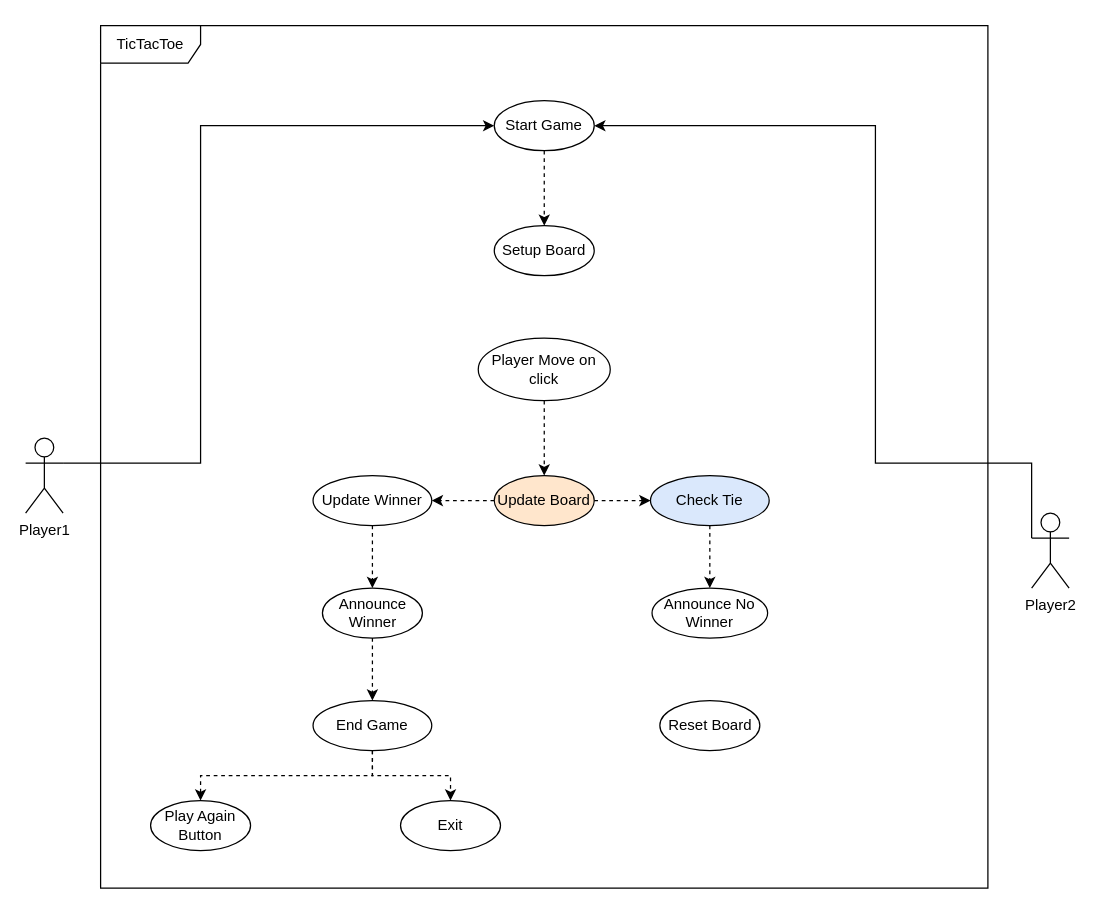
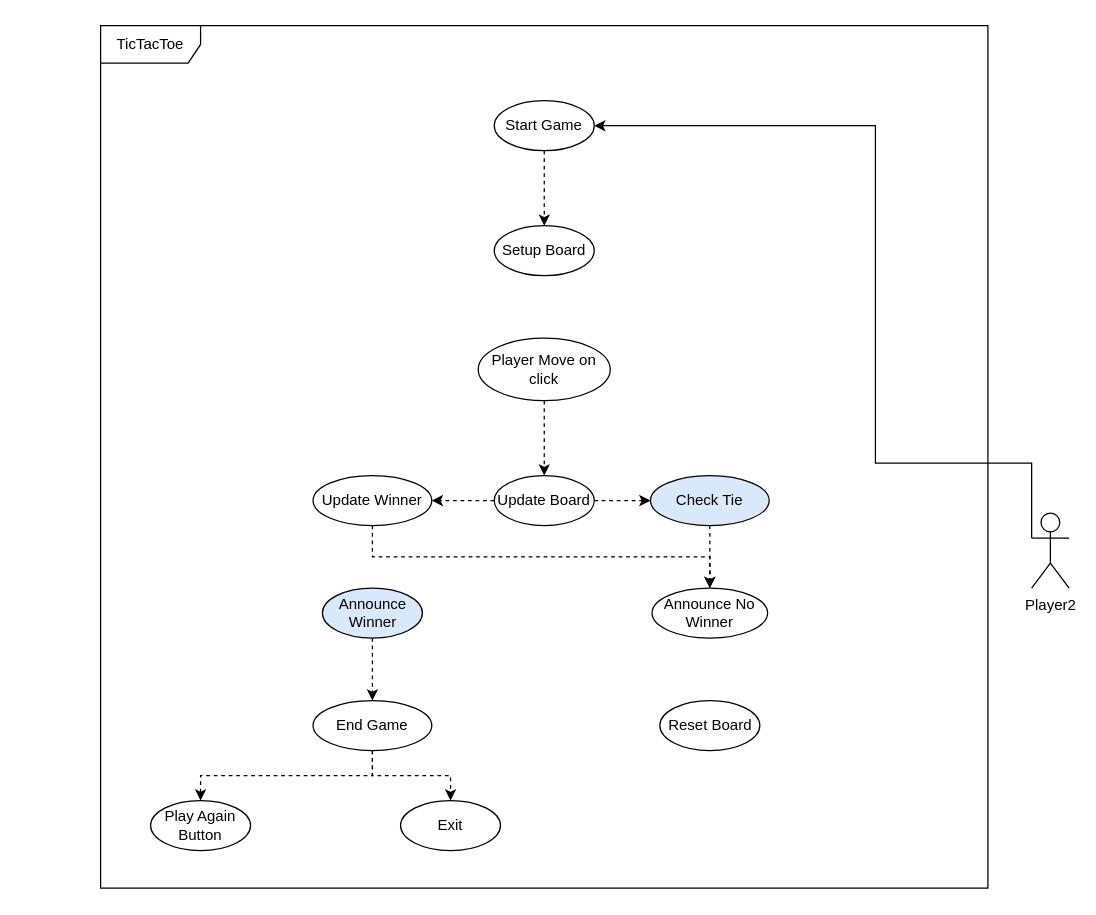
(201, 220) -> none
(44, 476) -> none
(544, 501) -> (544, 501)
(373, 567) -> (538, 557)
(373, 613) -> (373, 613)
